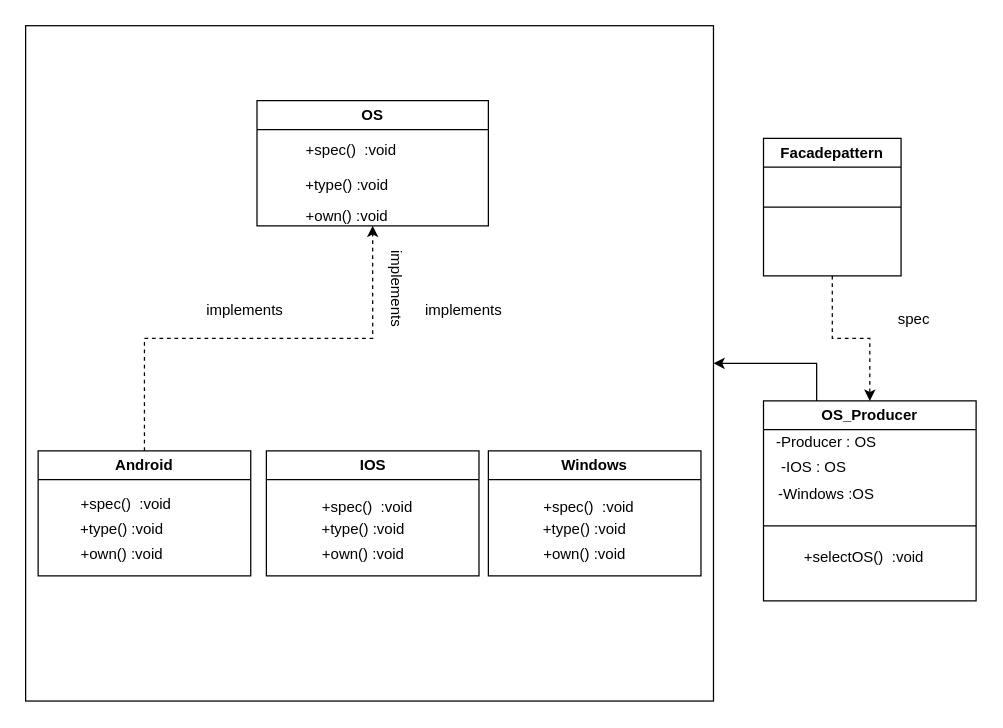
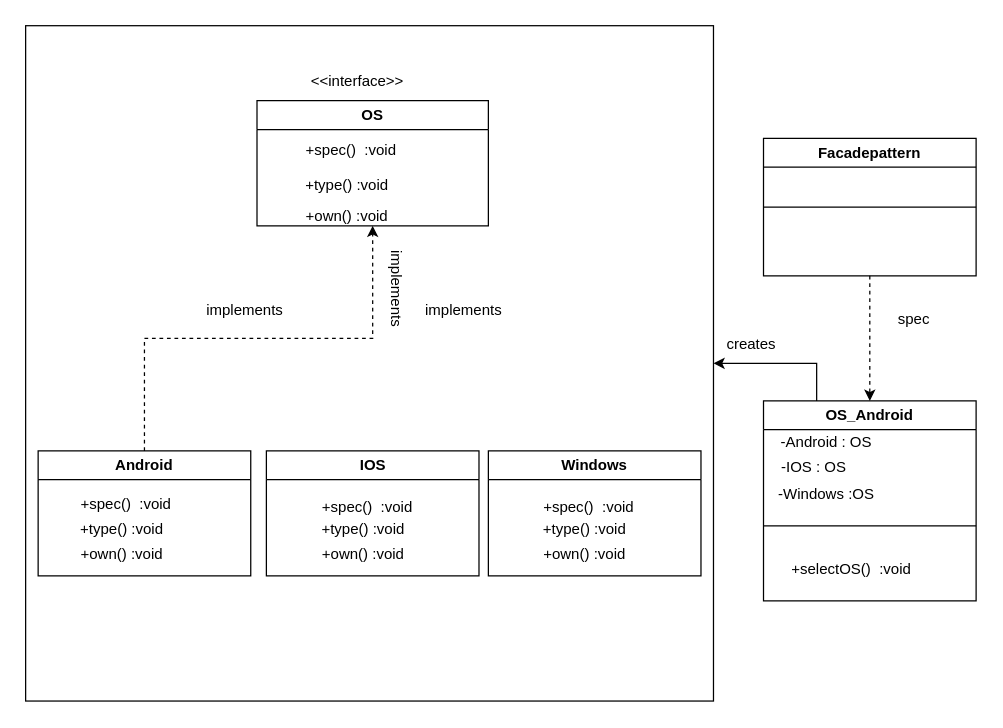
none -> (357, 82)
(832, 207) -> (869, 207)
none -> (751, 344)
(869, 416) -> (869, 416)
(826, 451) -> (826, 451)
(863, 557) -> (851, 569)
